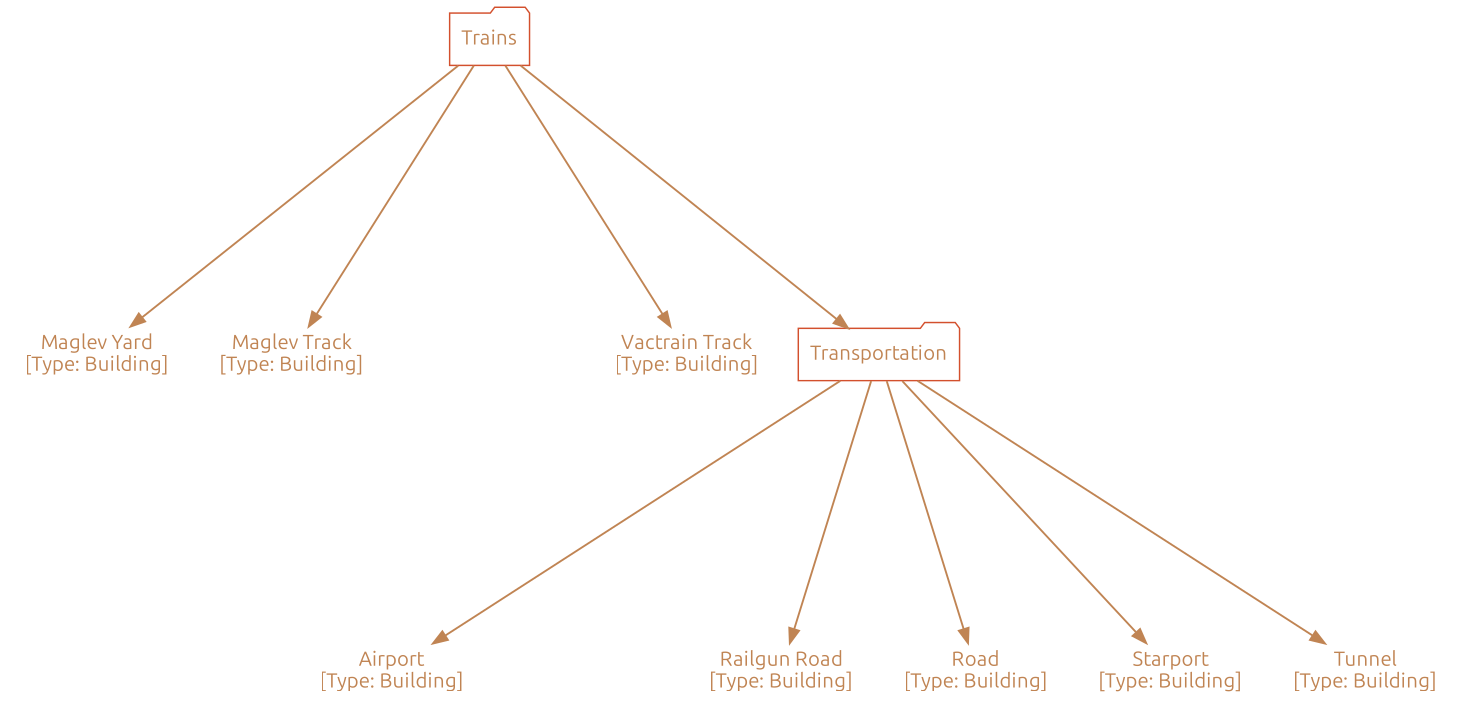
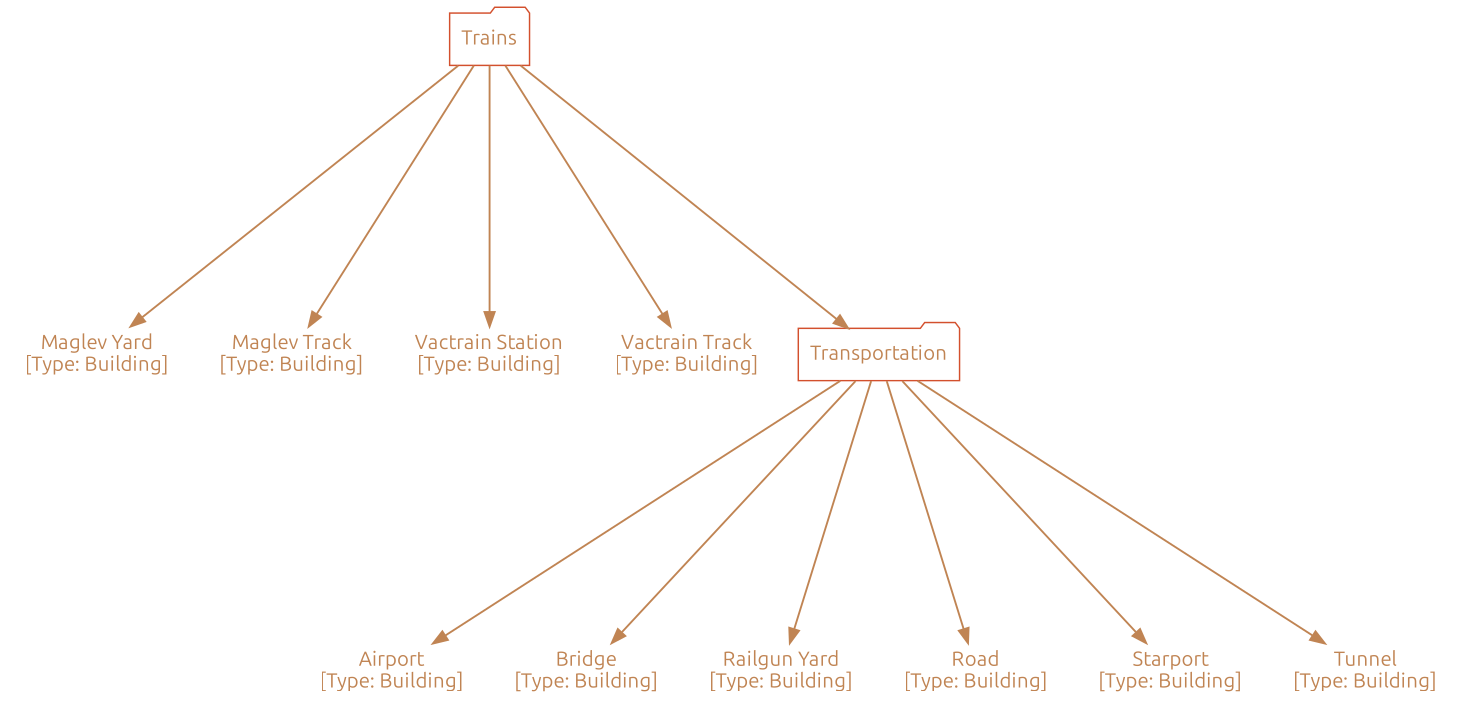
none -> (490, 354)
none -> (587, 671)
(782, 671) -> (782, 671)
